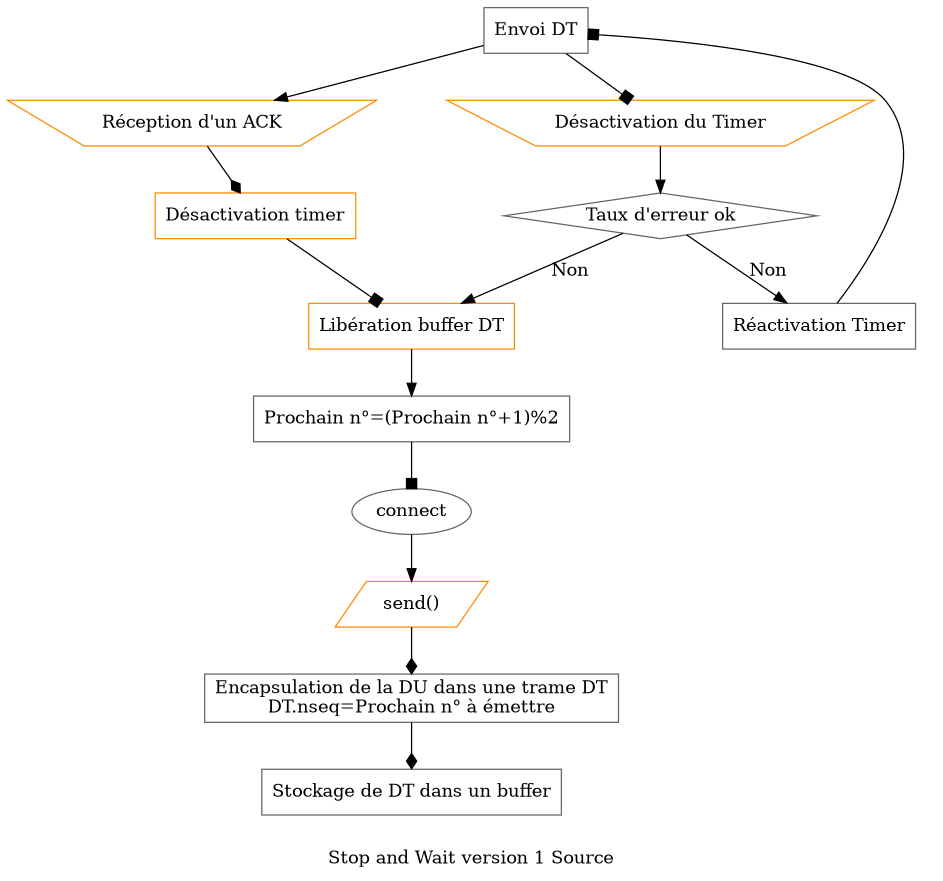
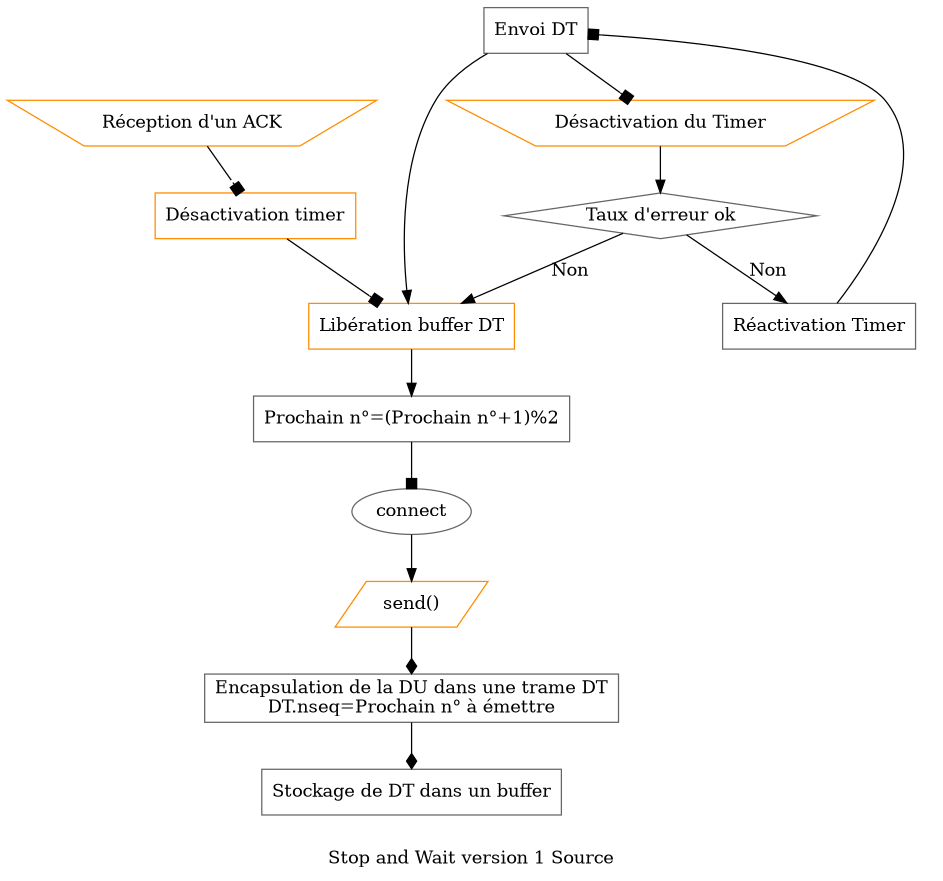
(385, 71) -> (413, 158)
(219, 163) -> (219, 163)
